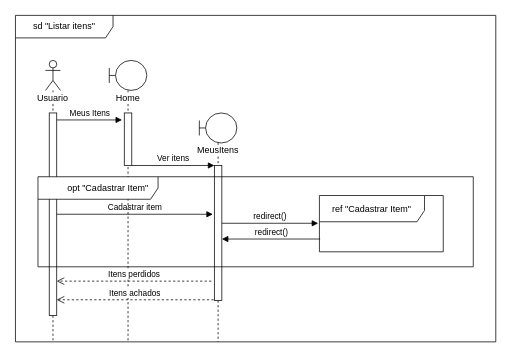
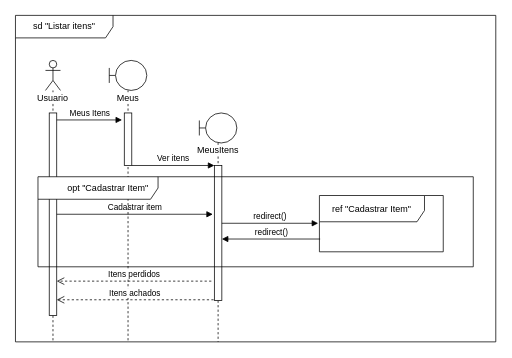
(128, 98) -> (128, 98)
